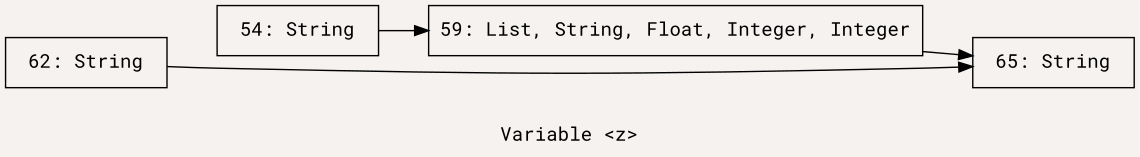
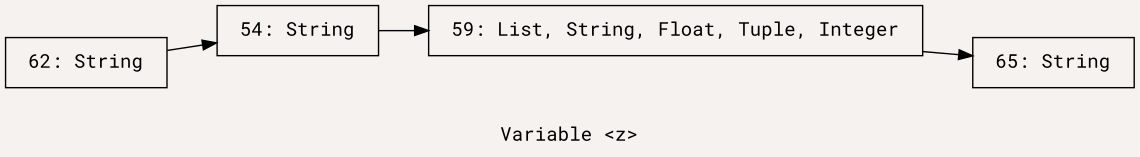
(676, 31) -> (676, 31)
(563, 73) -> (185, 48)
